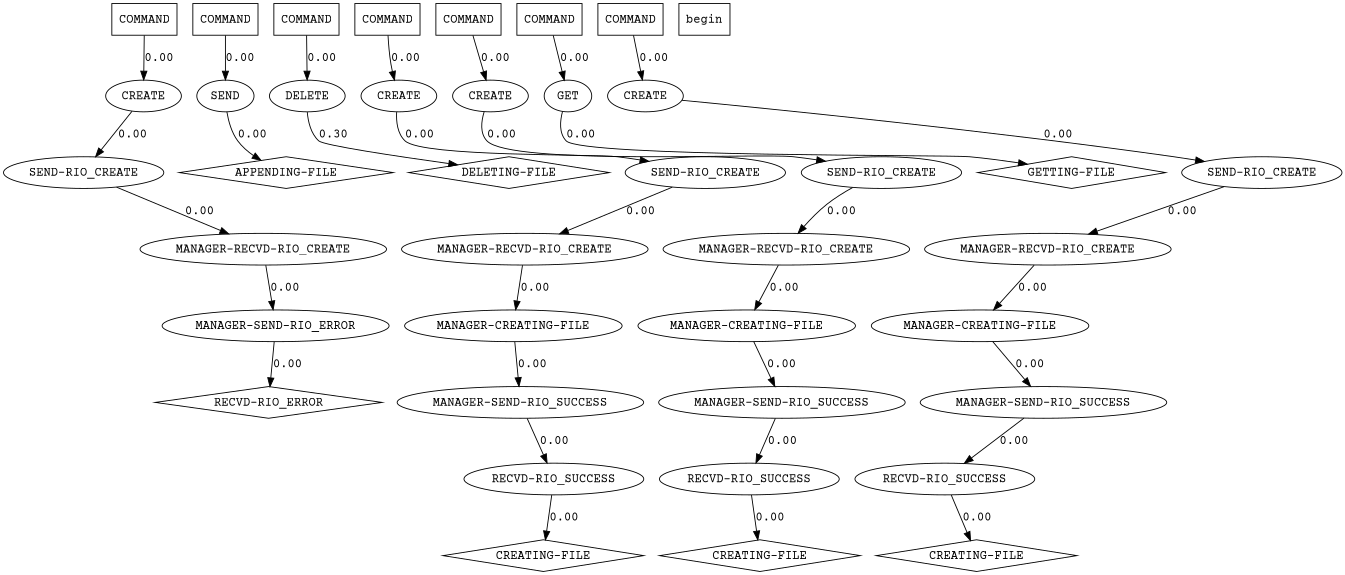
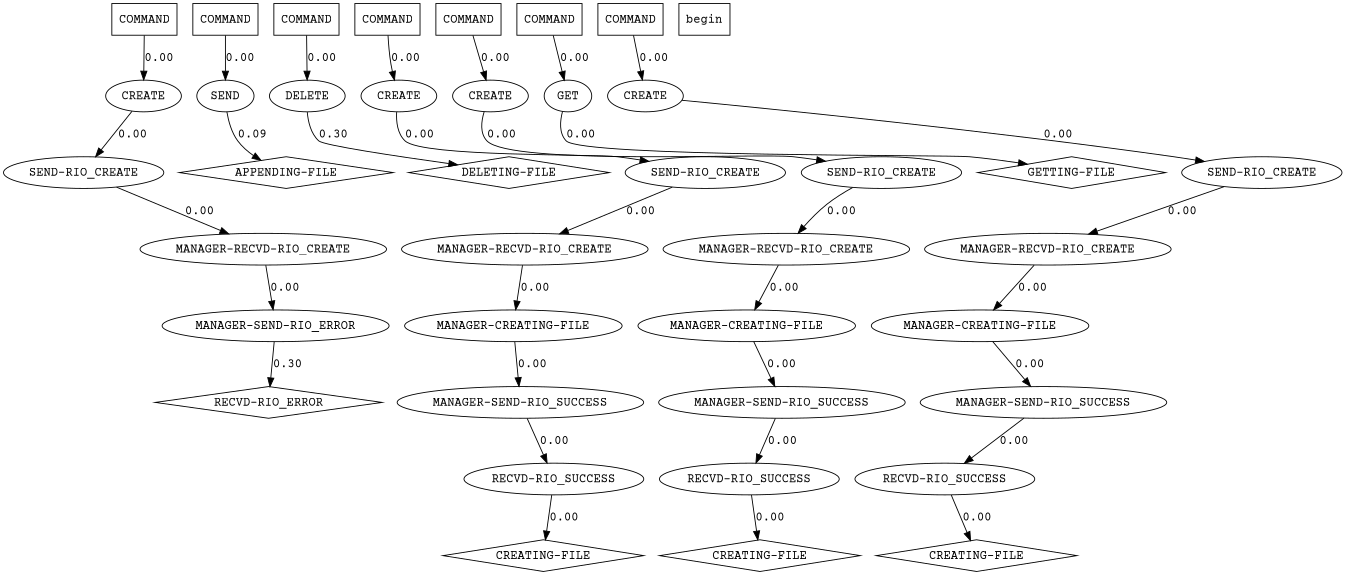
(253, 134) -> (253, 134)
(288, 364) -> (288, 364)
